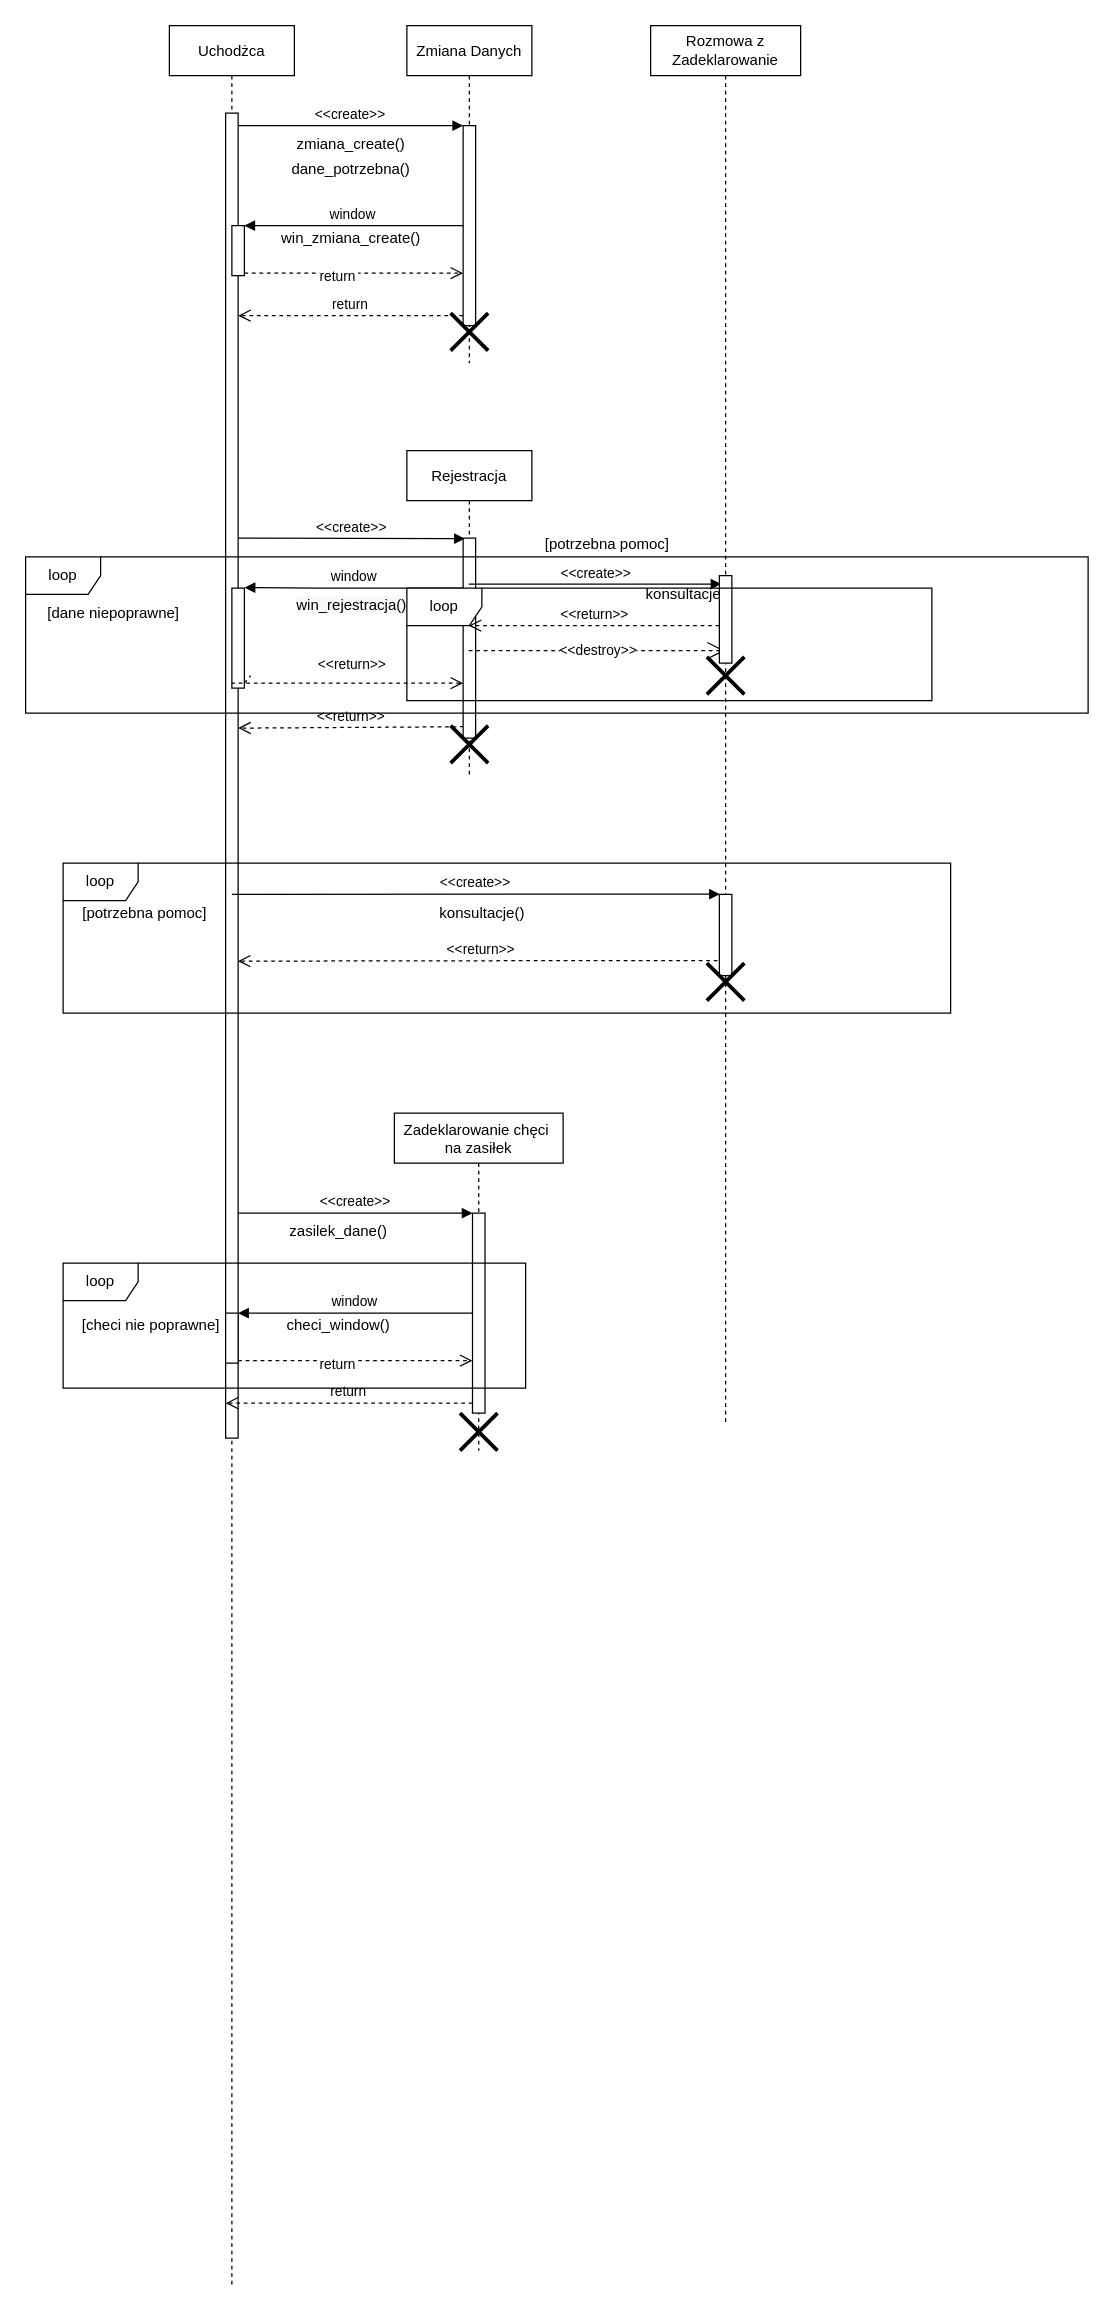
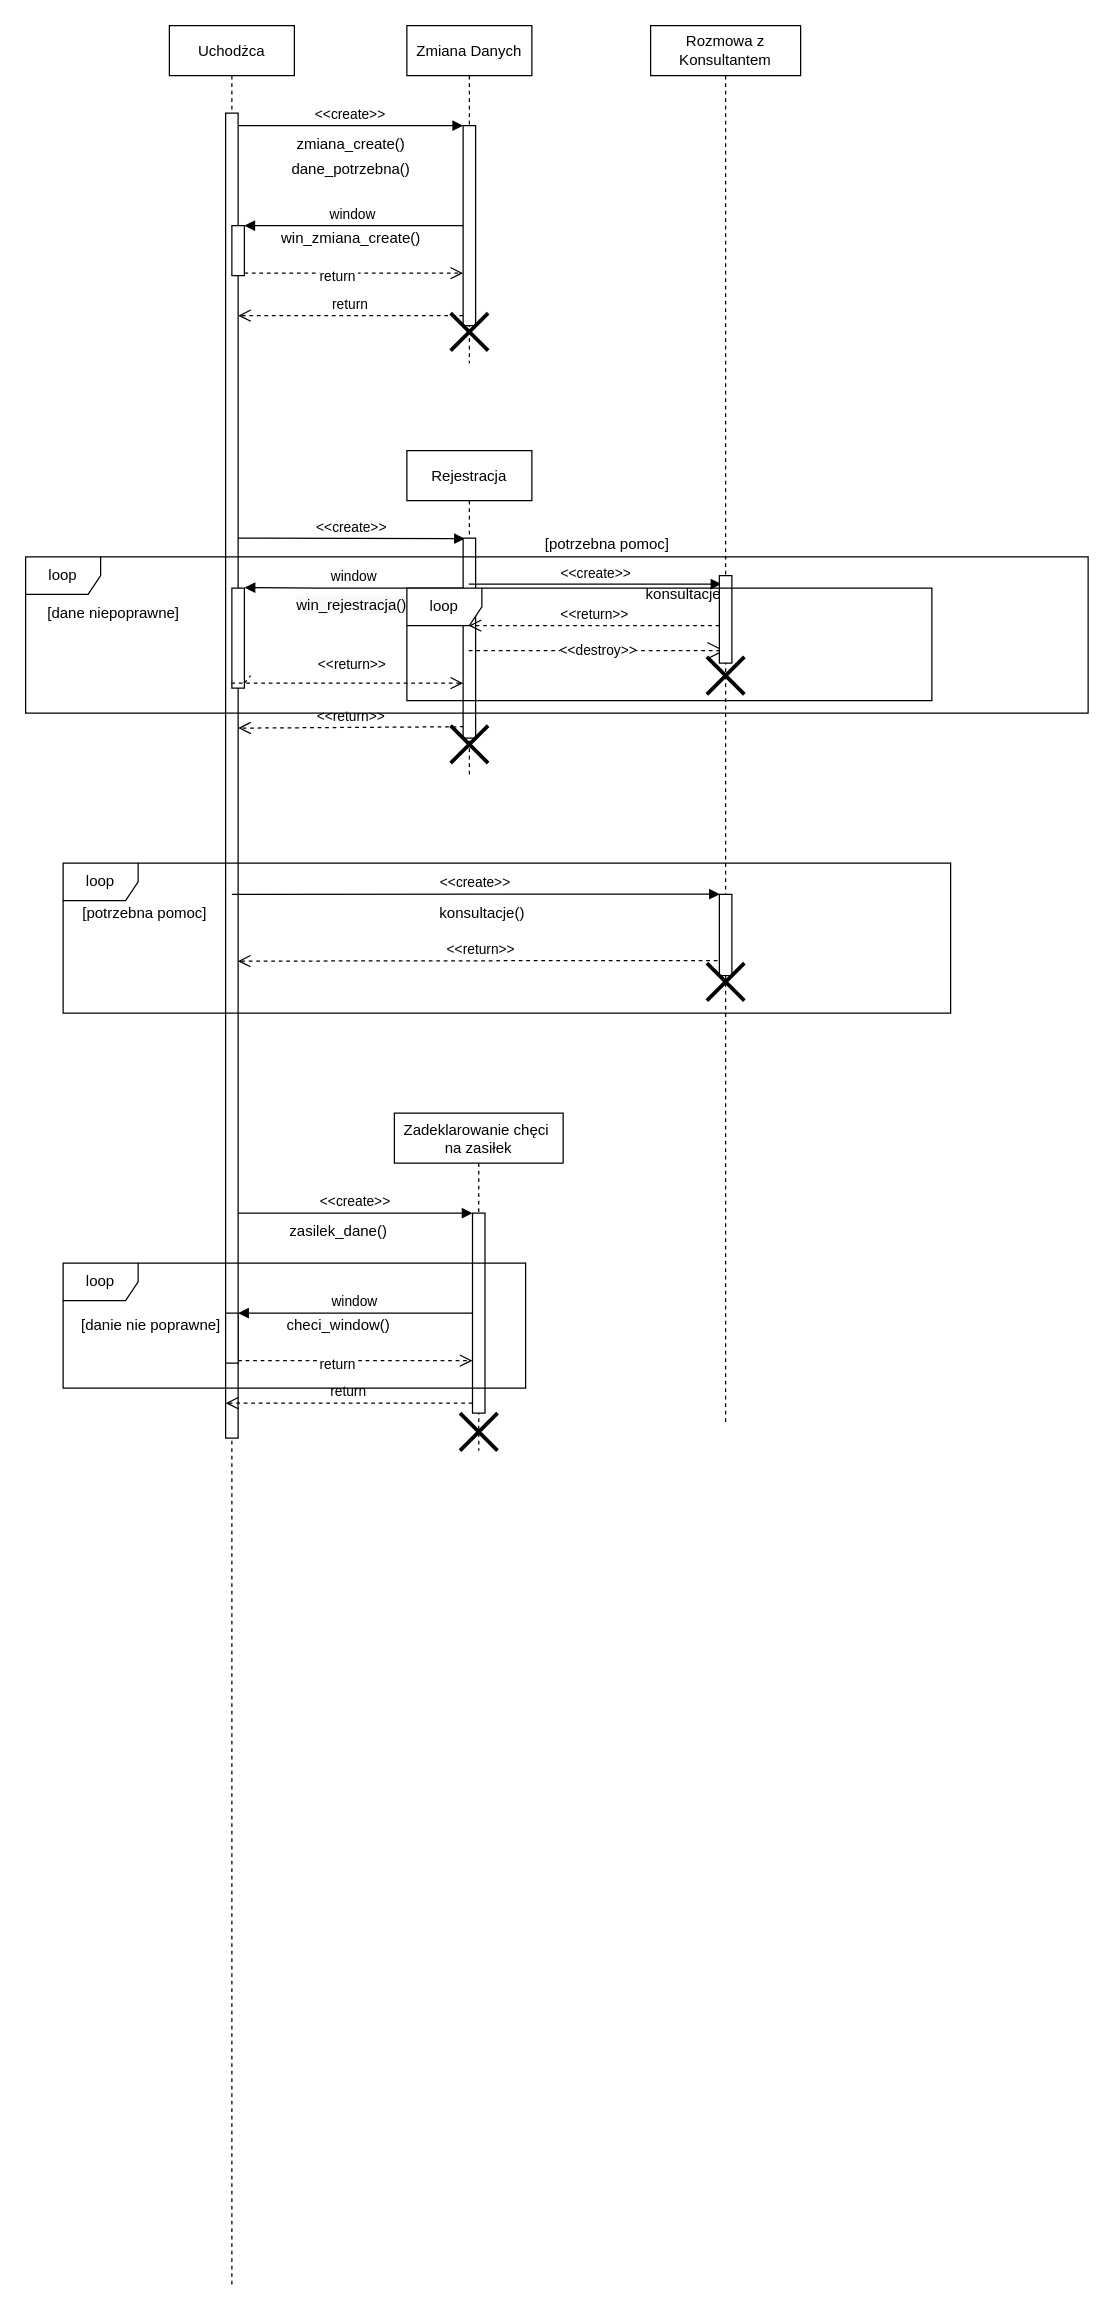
(726, 51) -> (726, 51)
(151, 1326) -> (151, 1326)
